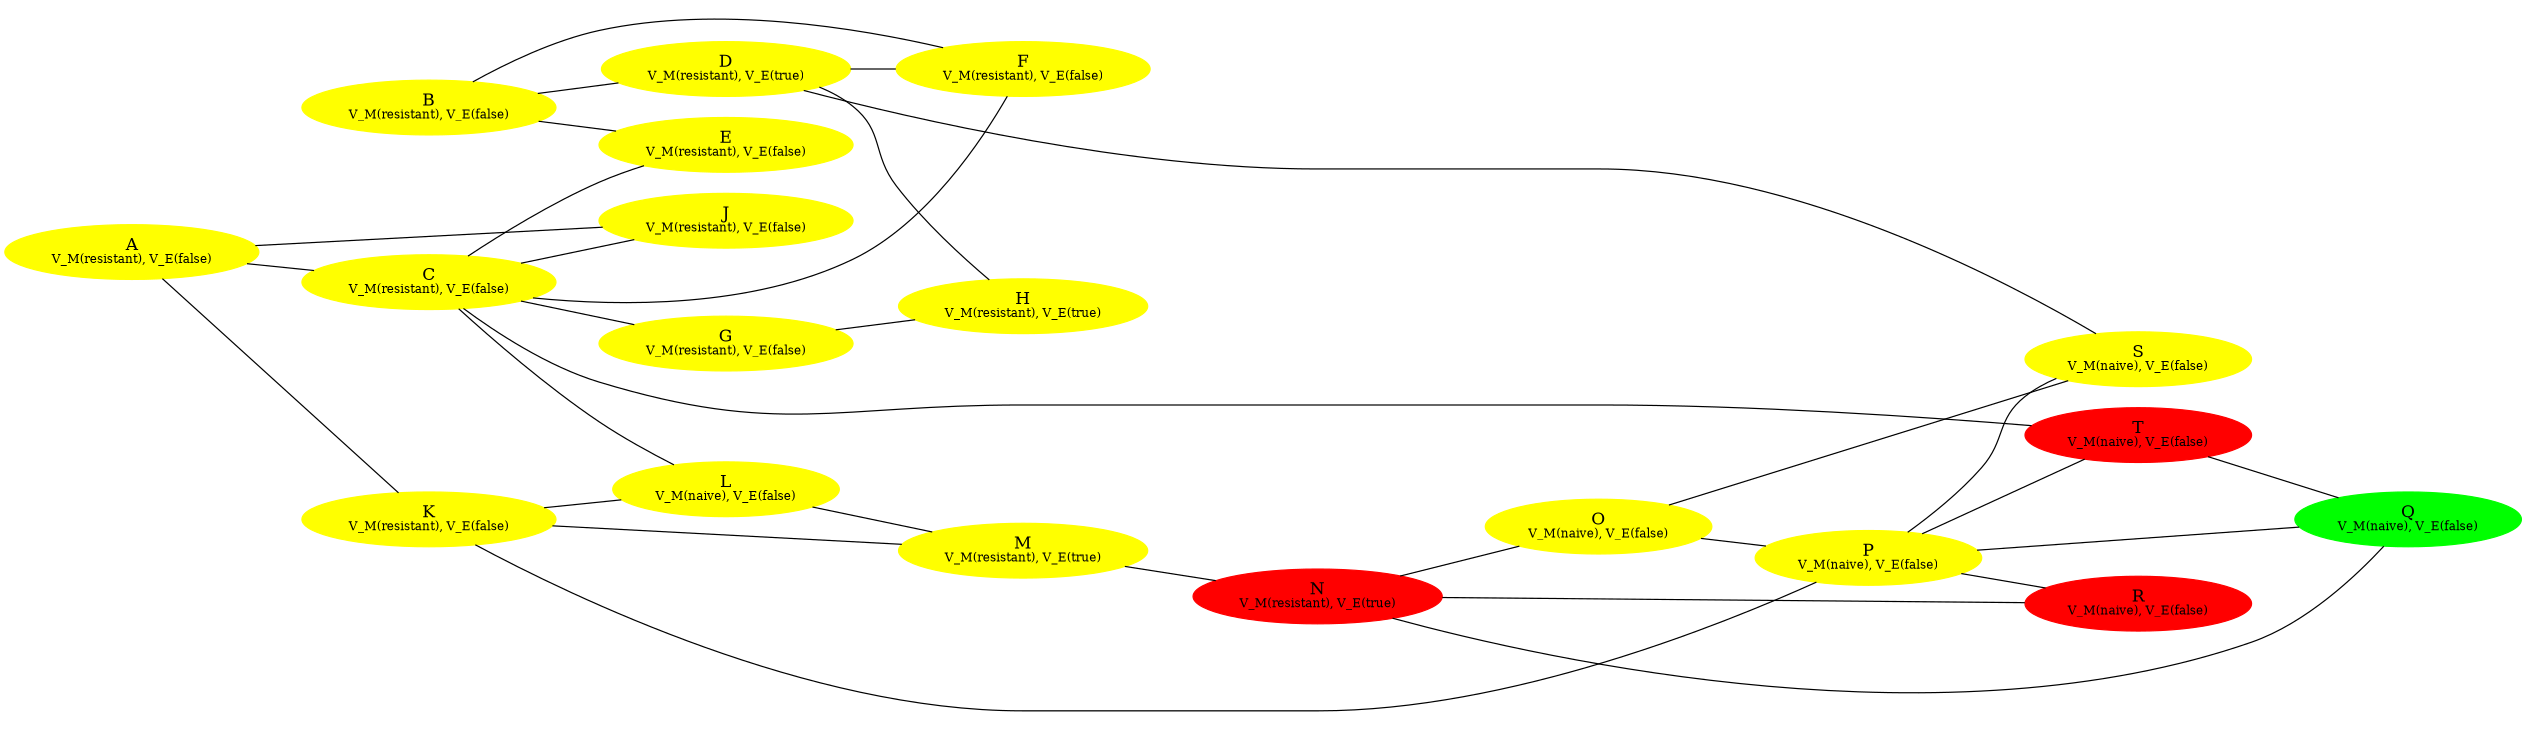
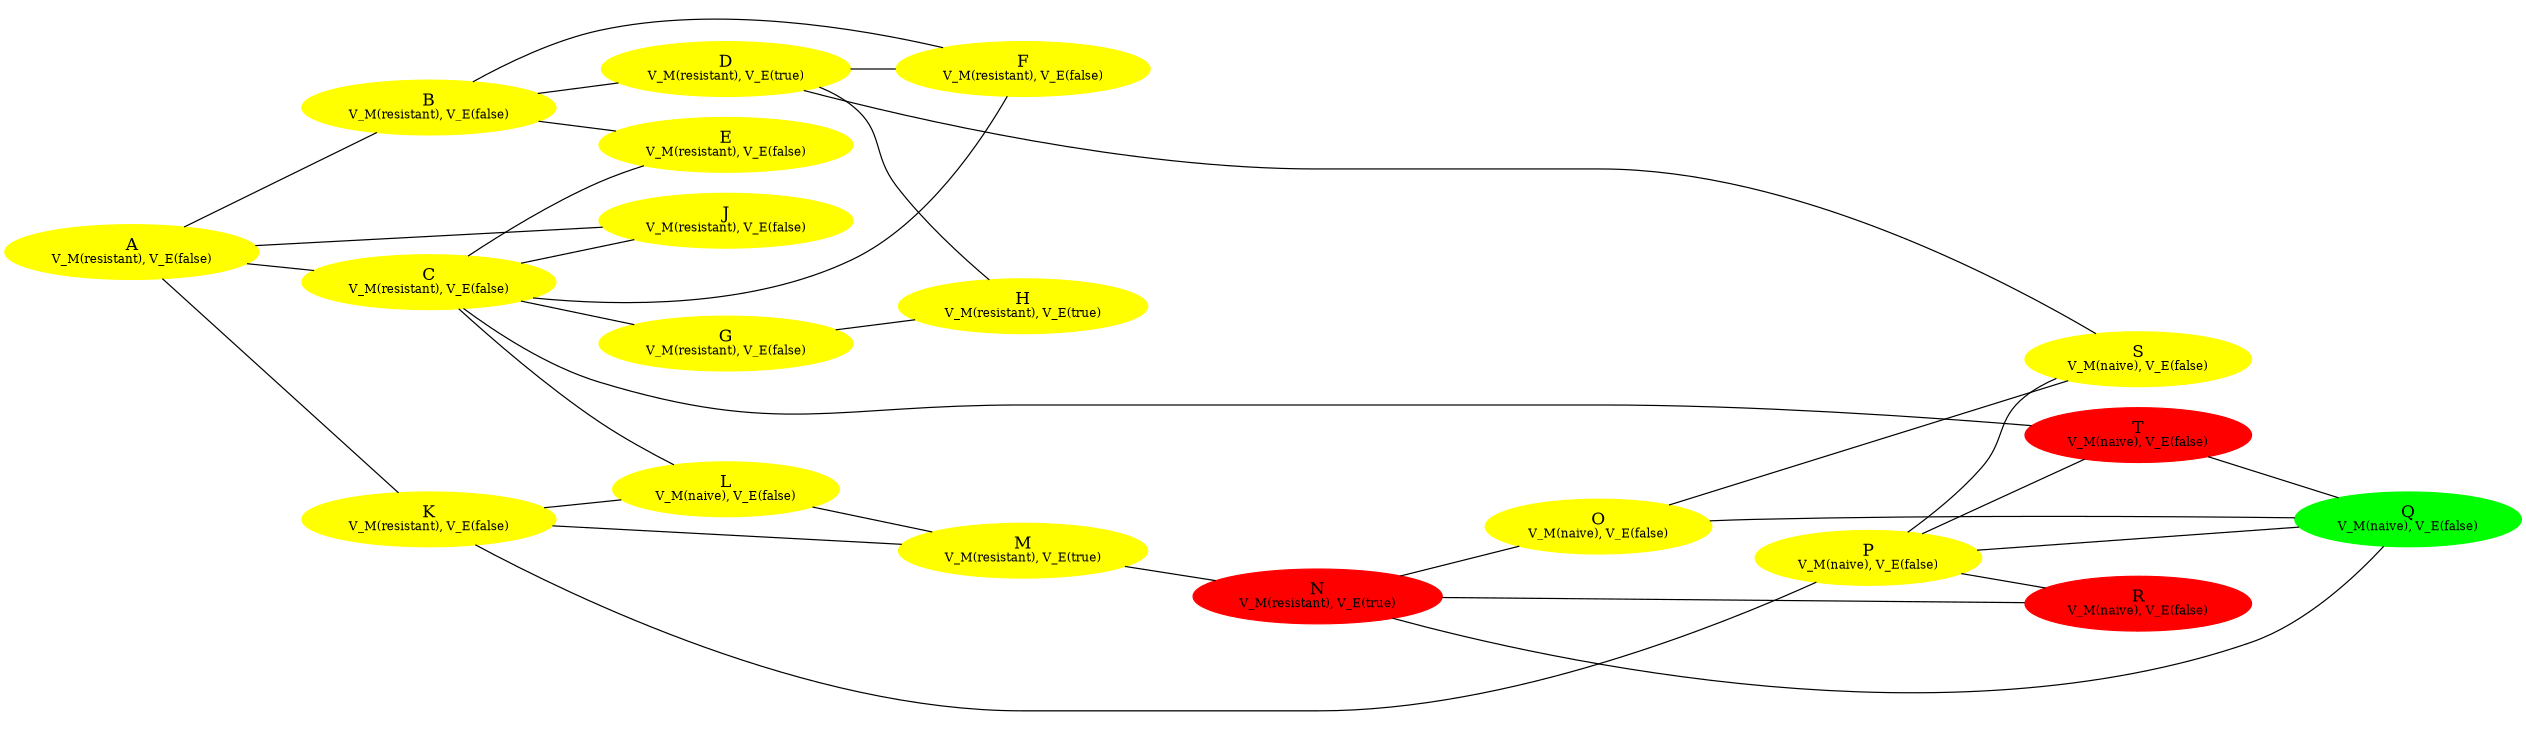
none -> (280, 180)
(1733, 542) -> (2002, 516)
